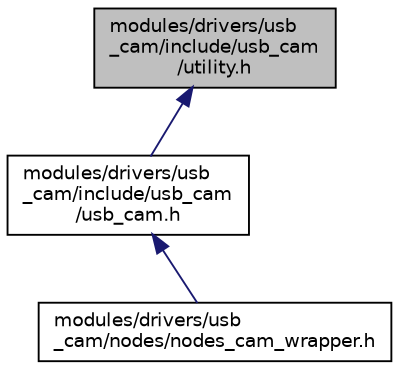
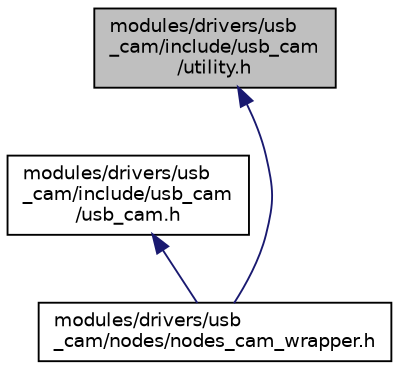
(167, 130) -> (272, 206)
